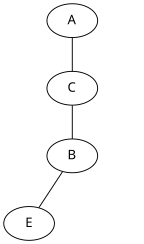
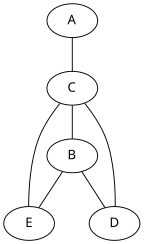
none -> (35, 152)
none -> (115, 223)
